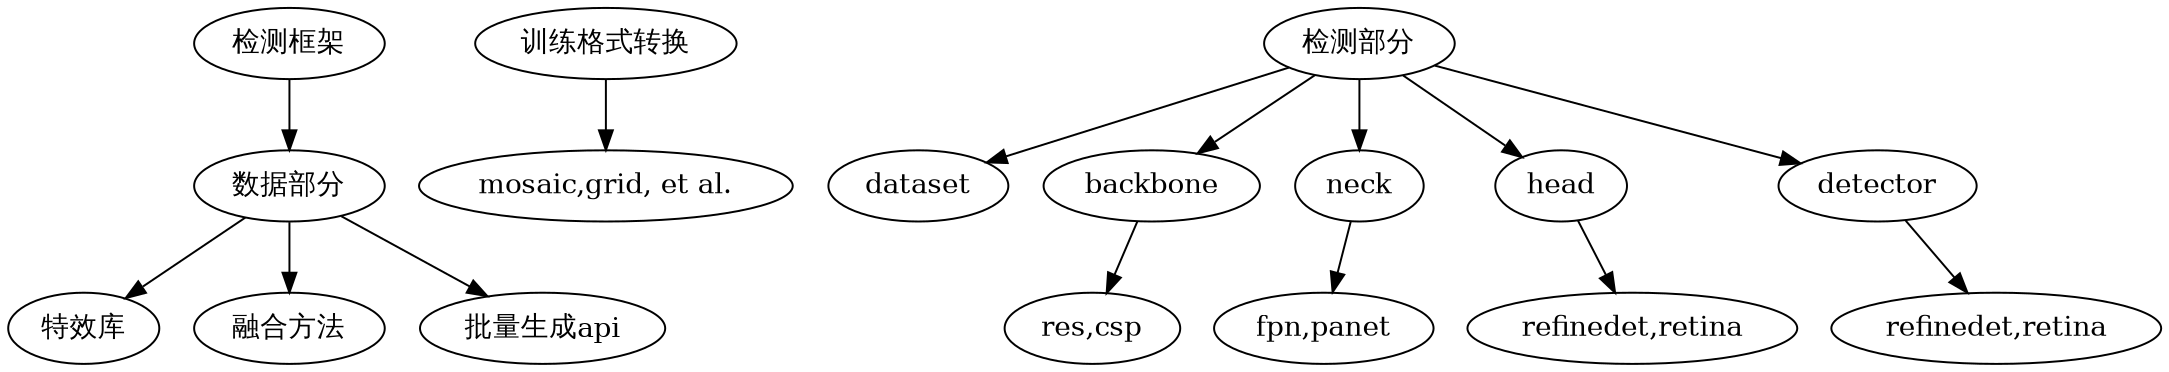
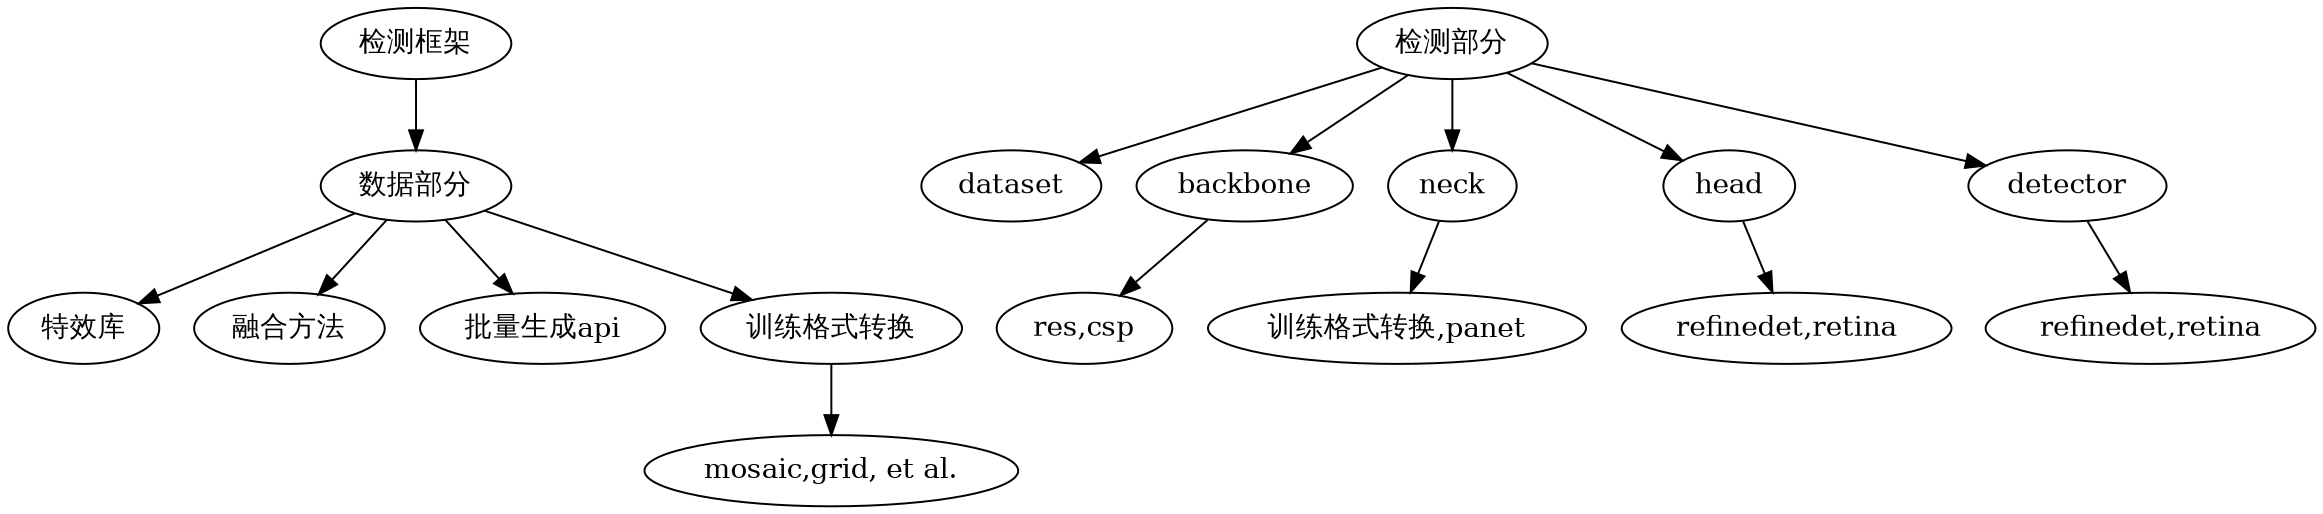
none -> (609, 252)
(1324, 328) -> (1397, 328)
